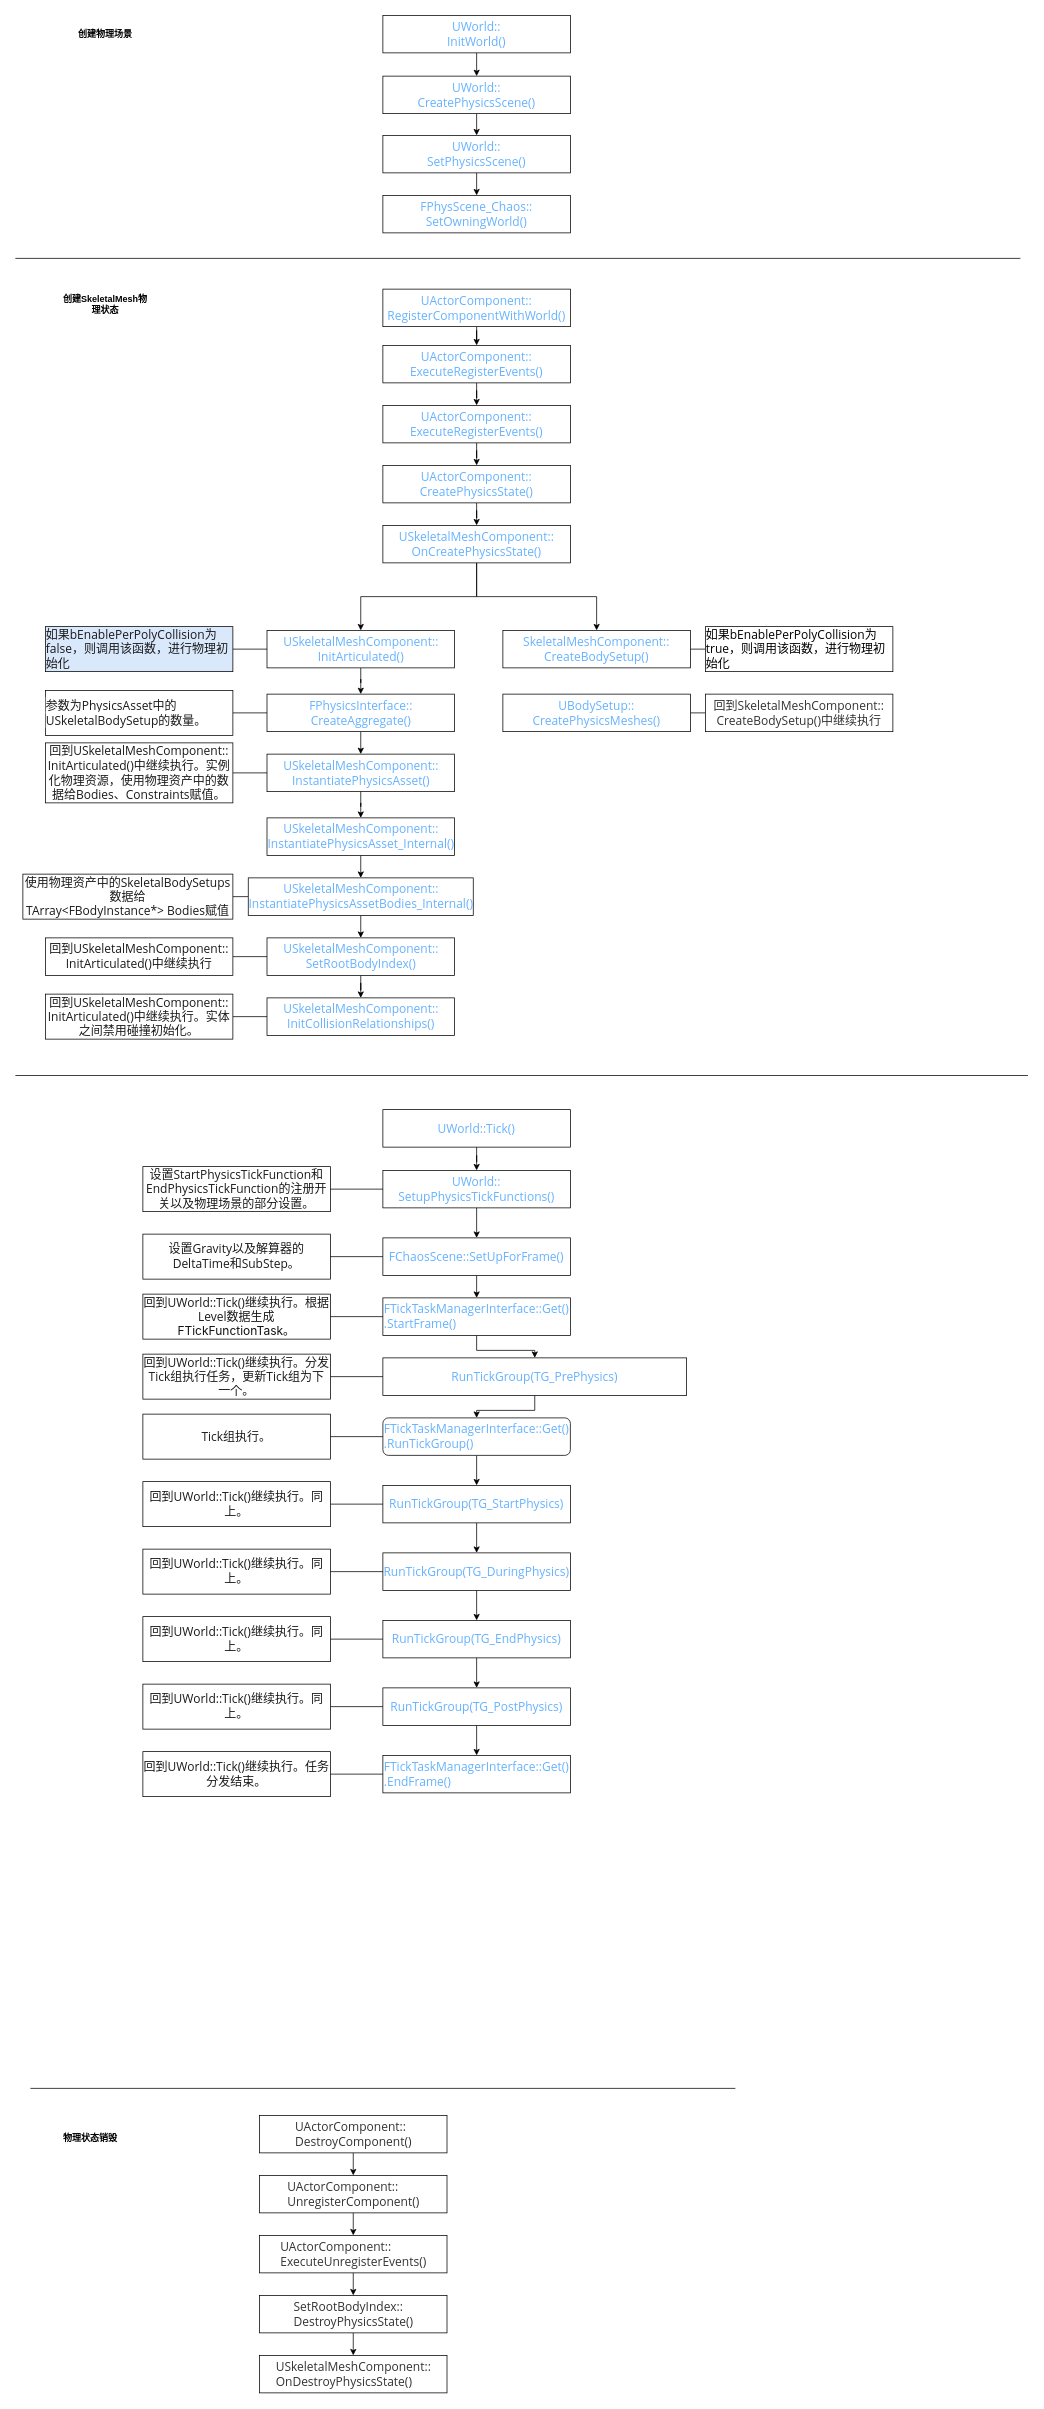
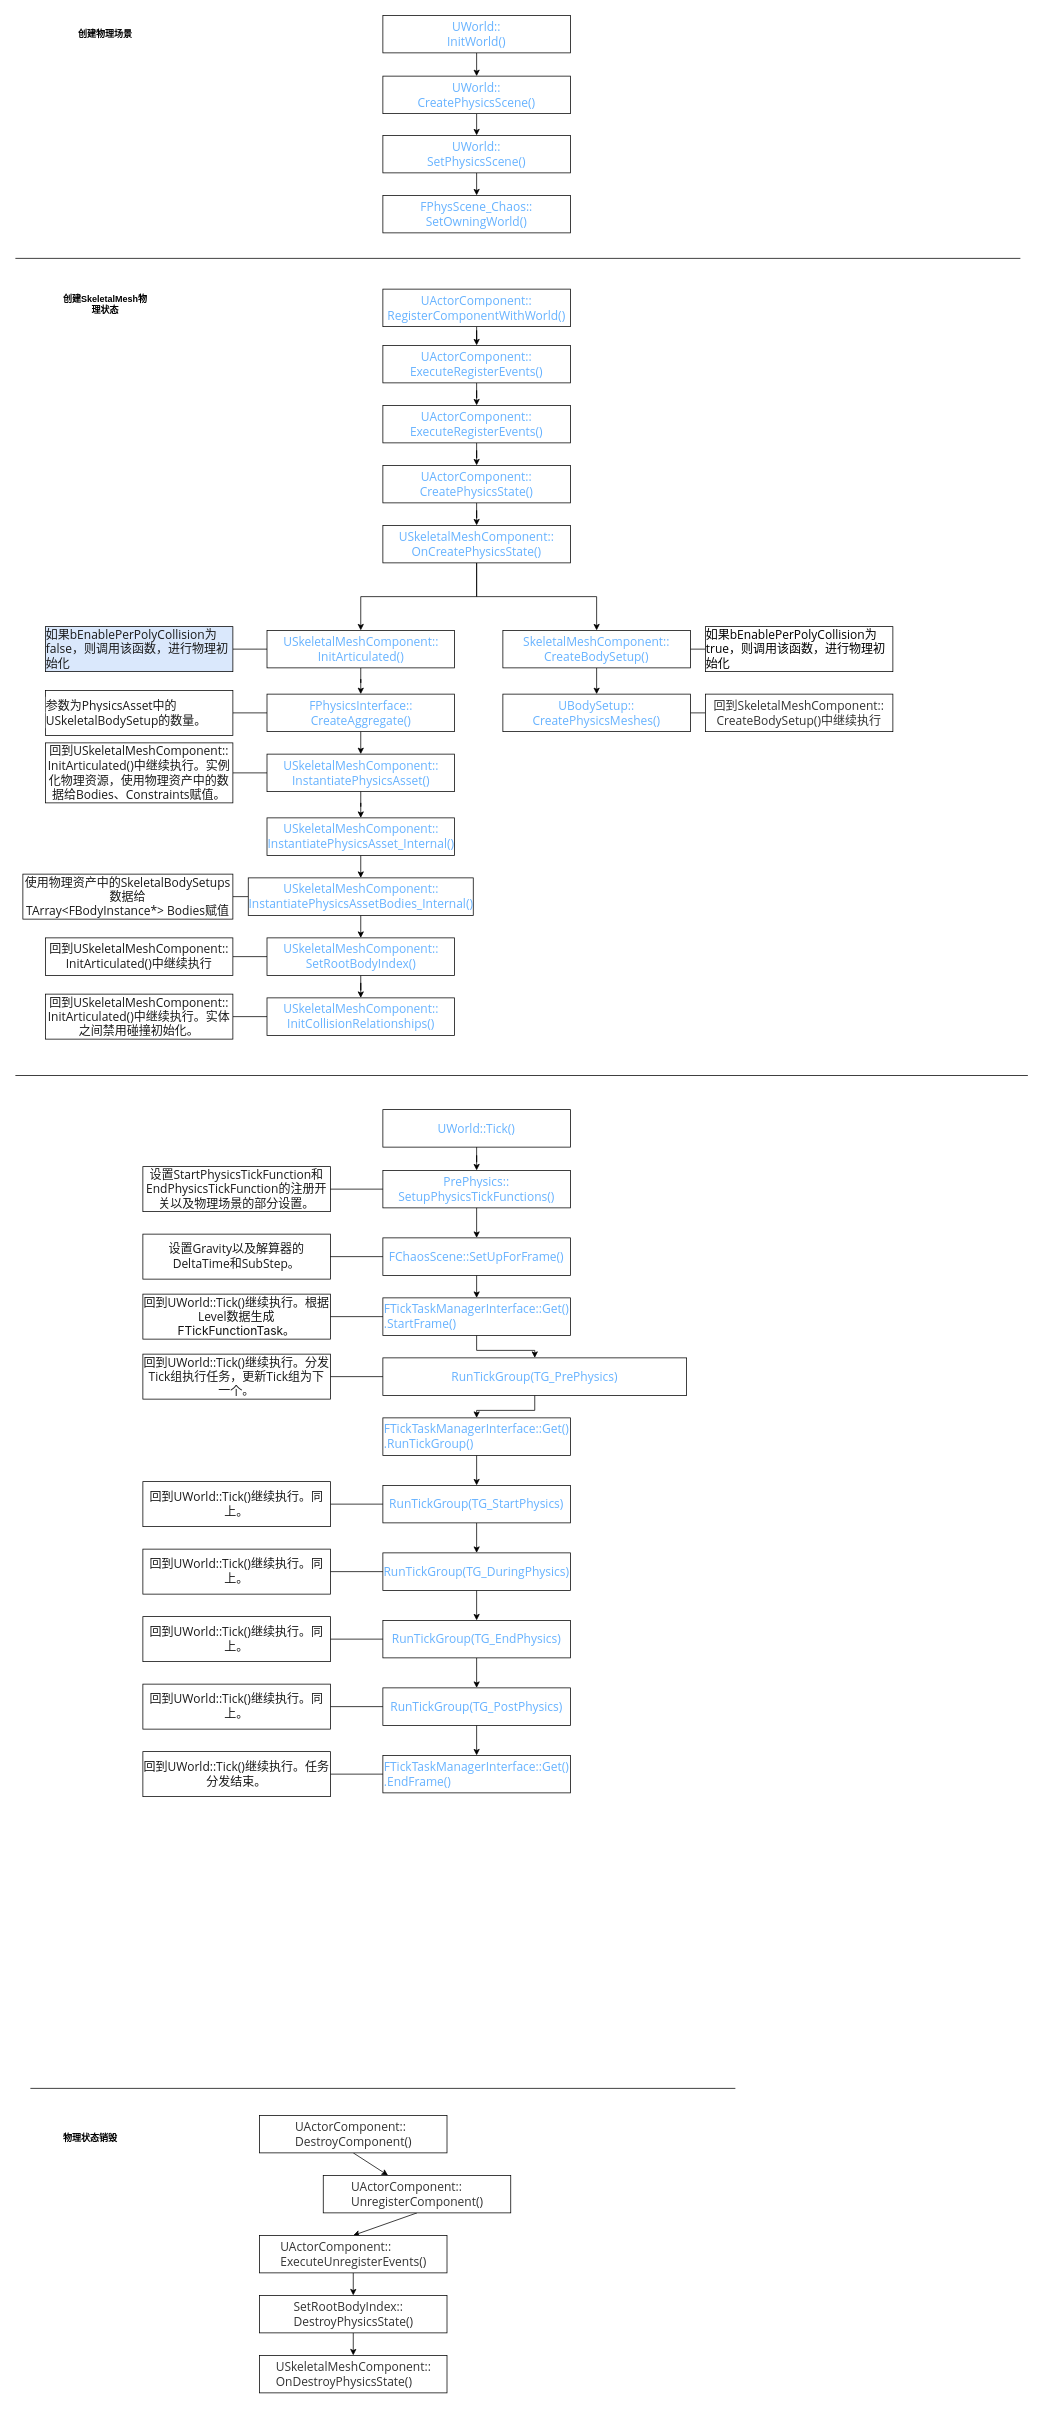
none -> (597, 678)
(477, 1189) -> (477, 1189)
(237, 1437) -> none
(357, 1437) -> none
(477, 1437) -> (477, 1437)
(353, 2194) -> (417, 2194)
